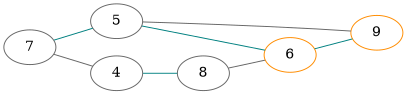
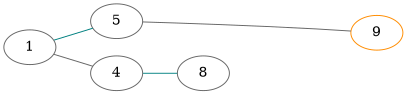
(30, 47) -> (30, 47)
(290, 55) -> none
